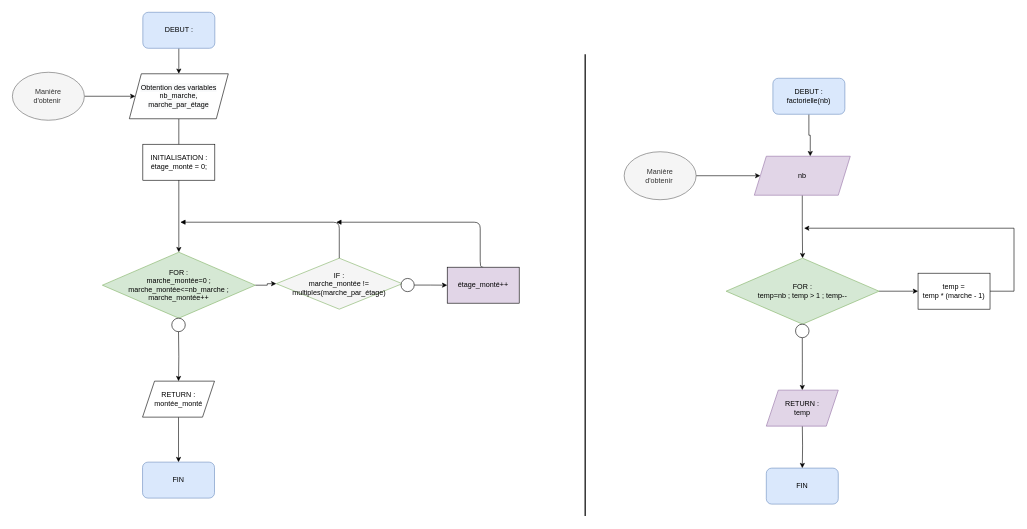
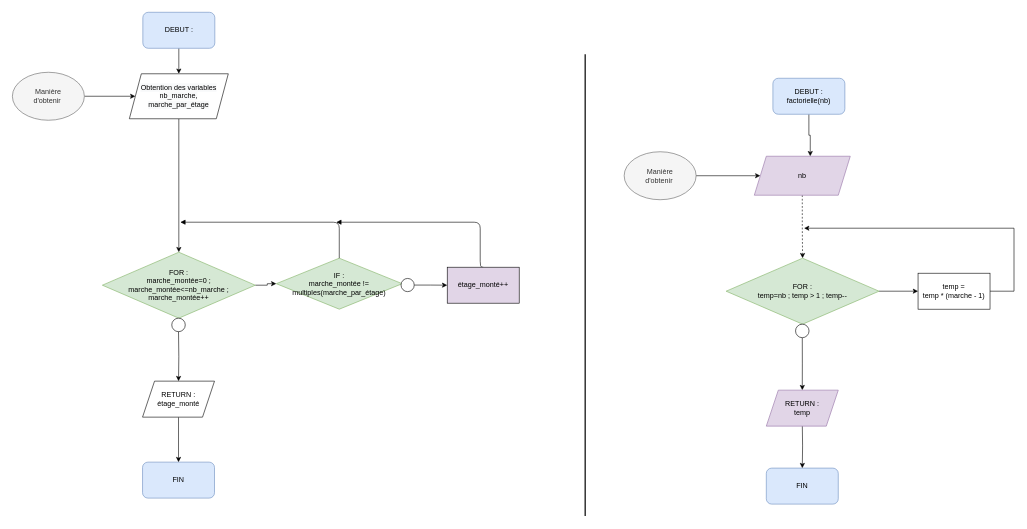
(179, 162) -> none
(803, 225) -> (803, 225)
(339, 284) -> (339, 284)
(179, 399) -> (179, 399)
